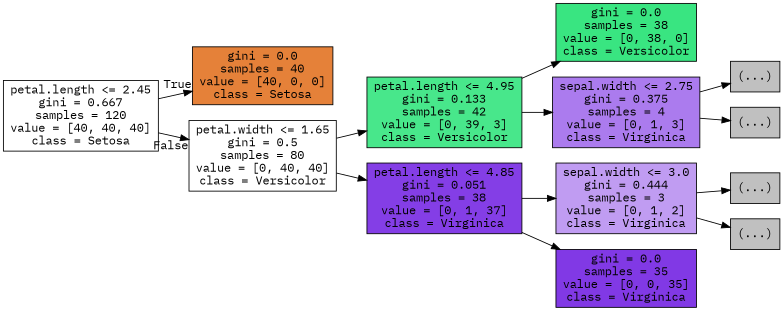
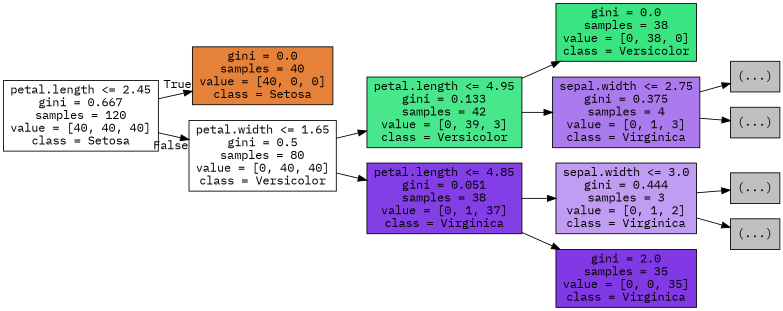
(626, 278) -> (626, 278)
